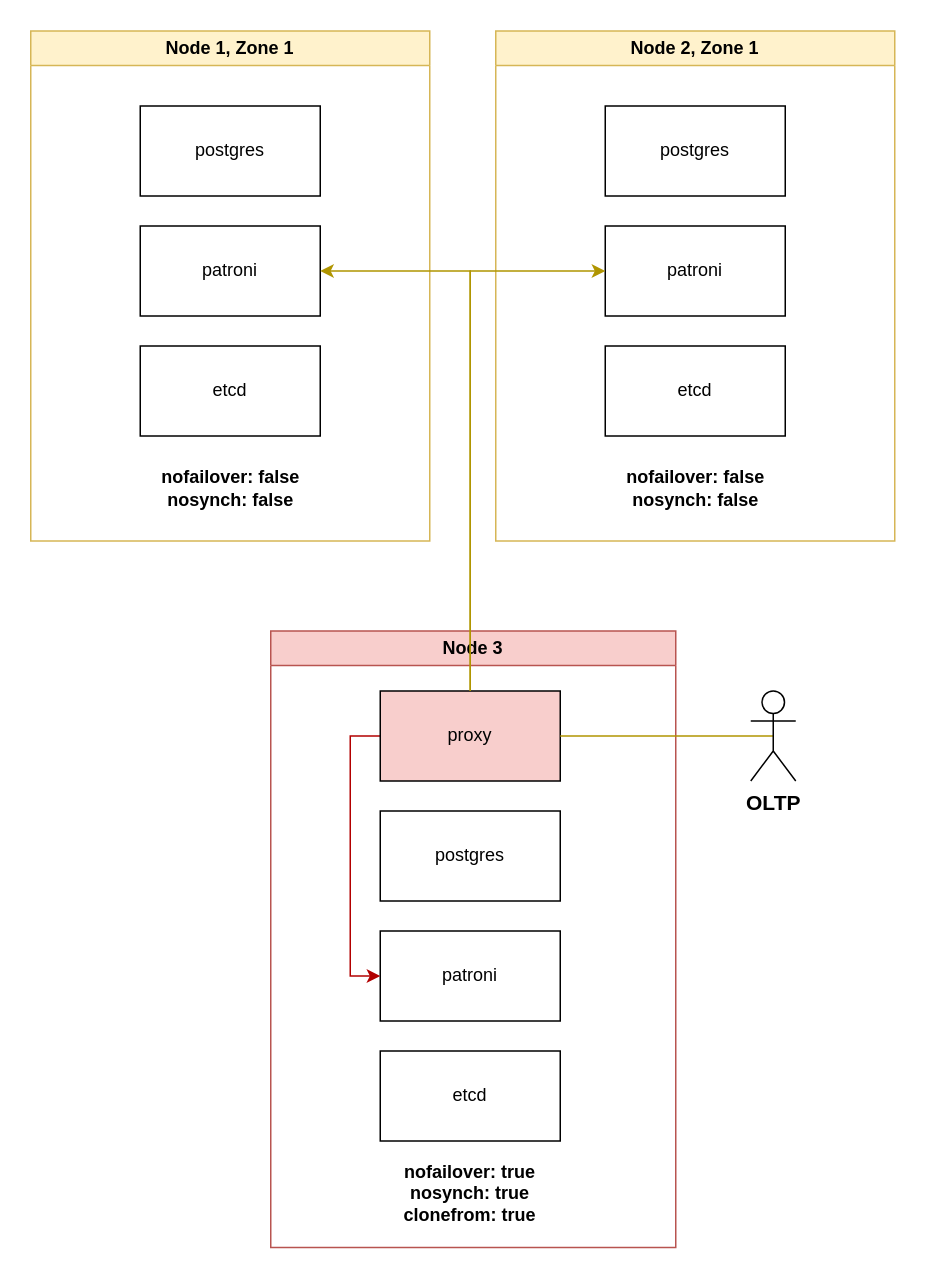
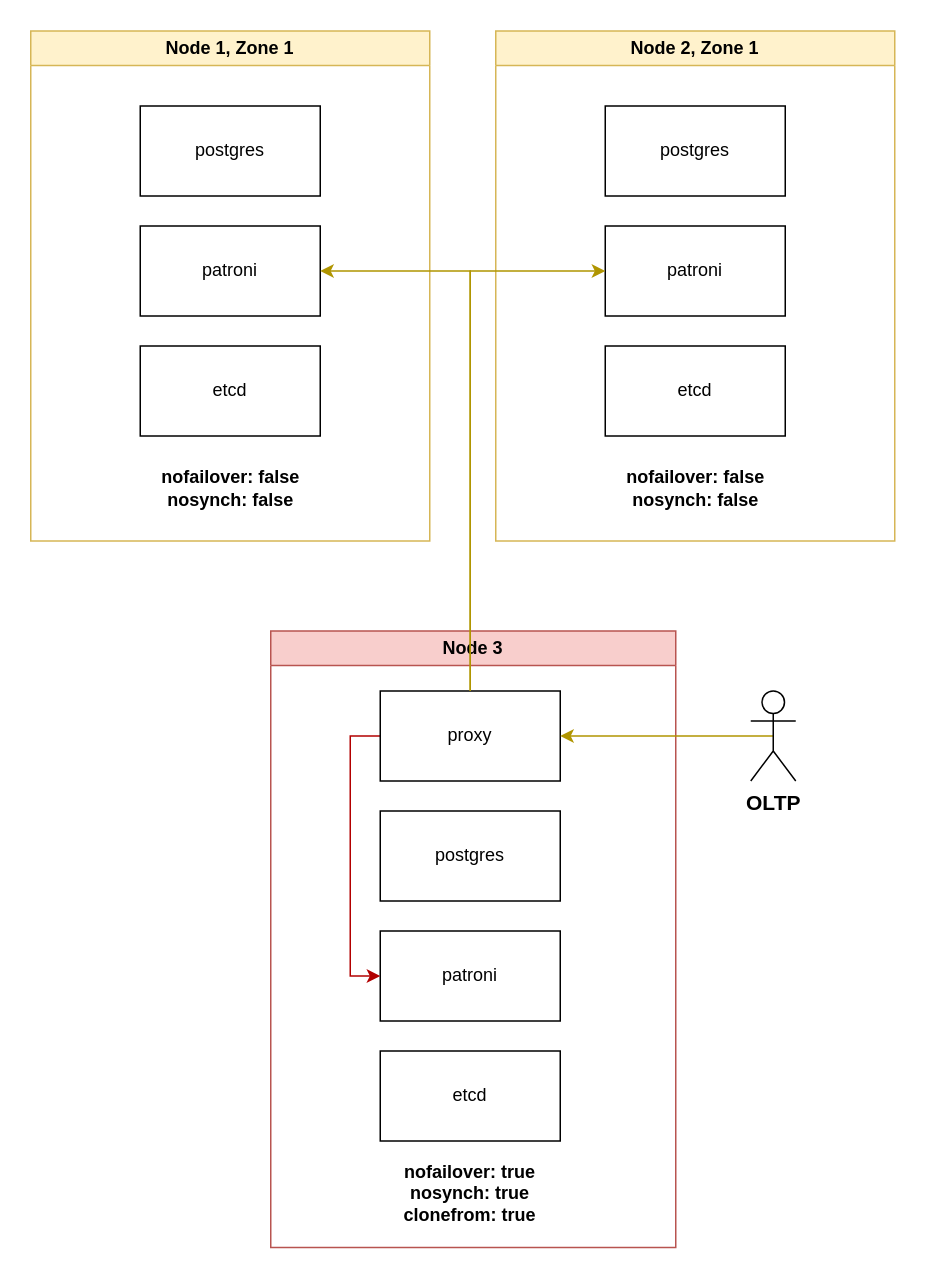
(470, 736) -> (470, 736)
(567, 736) -> (572, 736)
